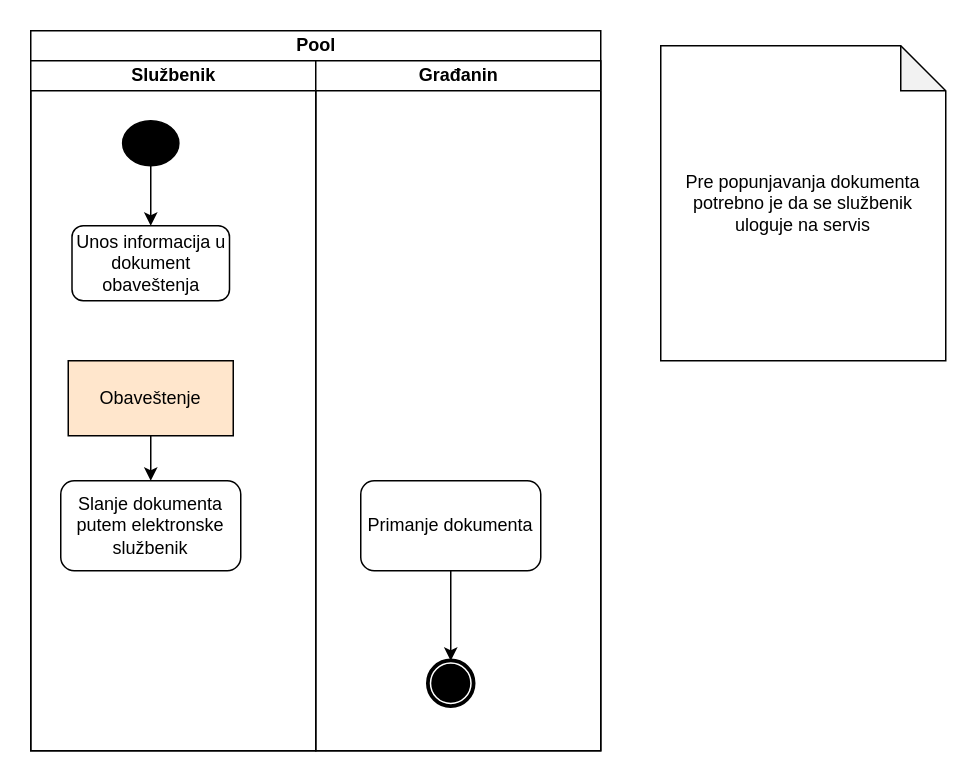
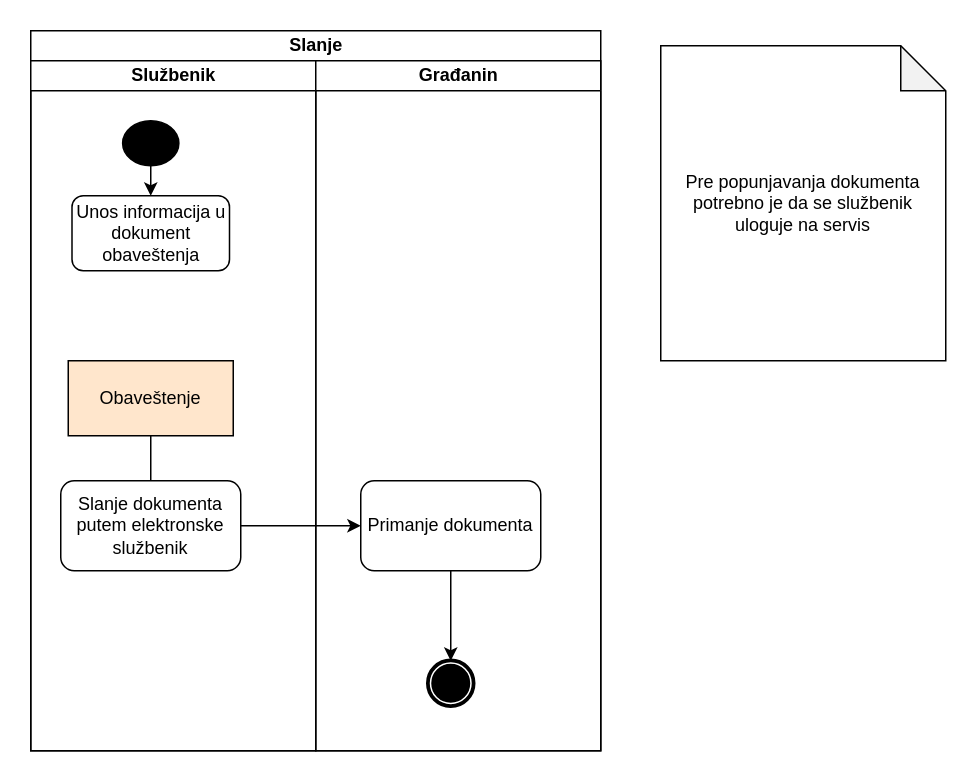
(317, 46) -> (317, 46)
(151, 263) -> (151, 233)
(151, 469) -> (151, 473)
none -> (296, 526)
